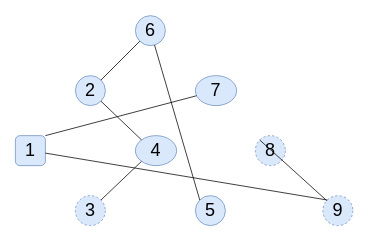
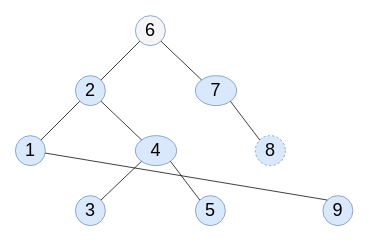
(150, 30) -> (150, 30)
none -> (181, 60)
(120, 116) -> (60, 120)
(177, 123) -> (185, 180)
(30, 150) -> (30, 150)
(293, 169) -> (245, 120)
(90, 210) -> (90, 210)
(338, 210) -> (338, 210)
